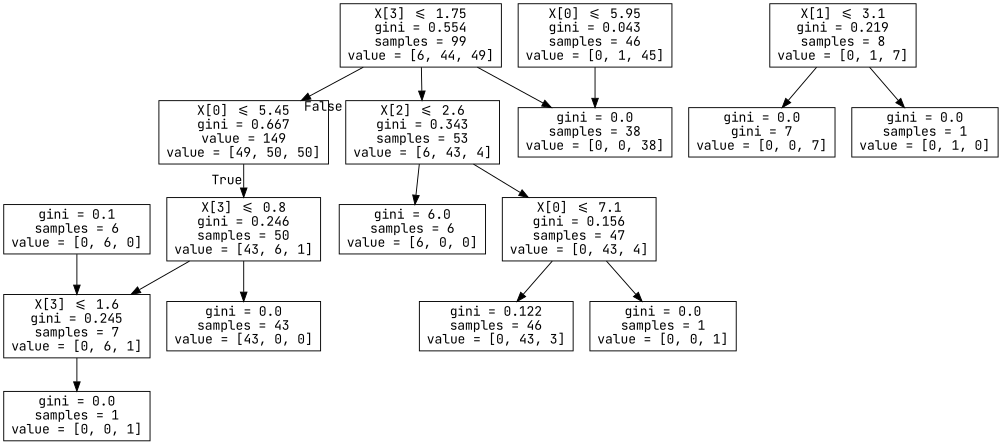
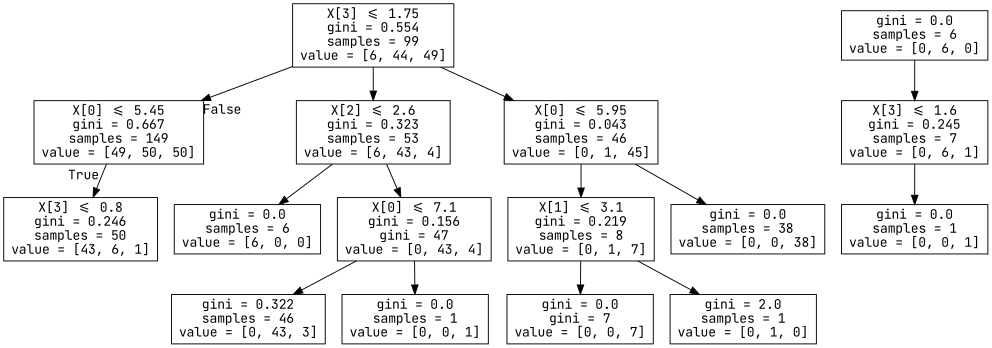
(510, 85) -> (473, 82)
(244, 132) -> (119, 132)
(423, 132) -> (373, 132)
(925, 132) -> (743, 319)
none -> (581, 176)
(77, 229) -> (915, 35)
(412, 229) -> (247, 229)
(579, 229) -> (414, 229)
(165, 275) -> none
(244, 326) -> none
(496, 326) -> (248, 319)
